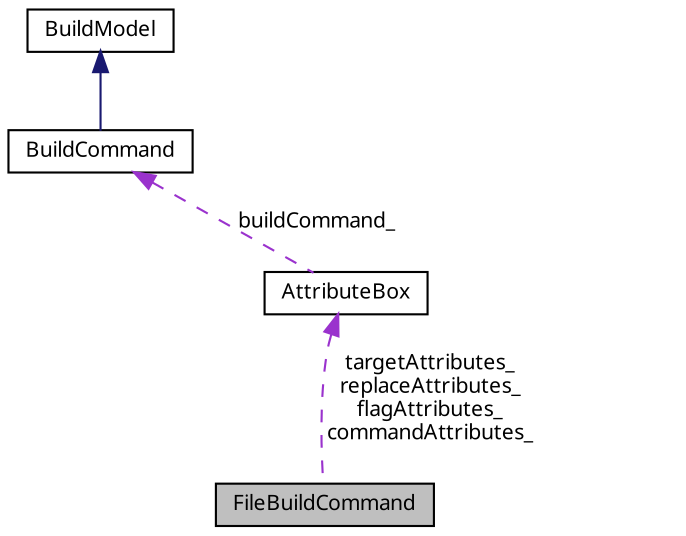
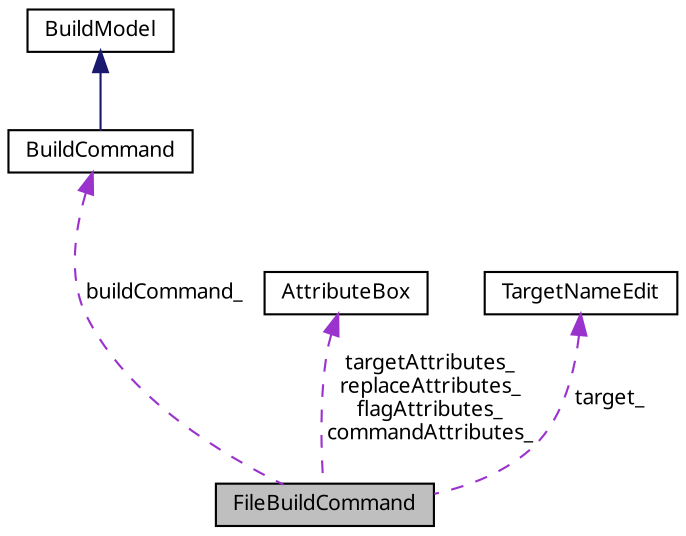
(233, 228) -> (126, 372)
none -> (581, 293)
